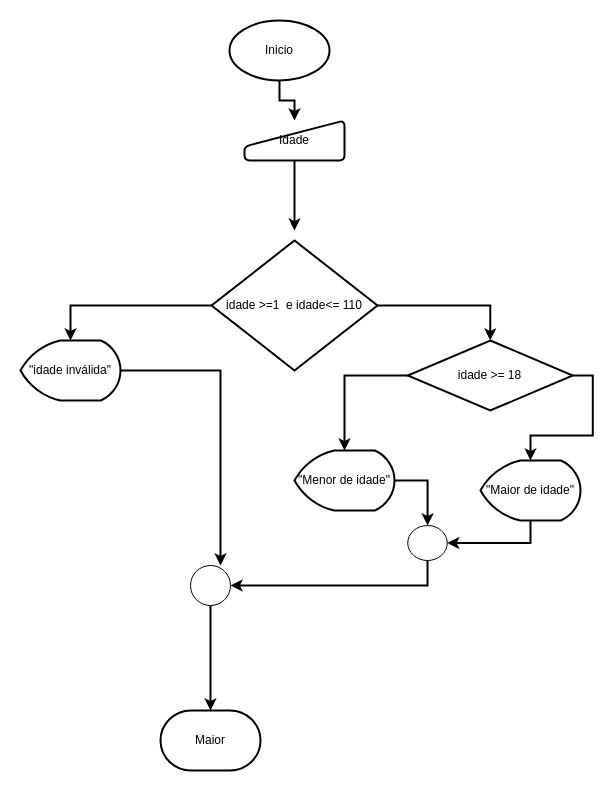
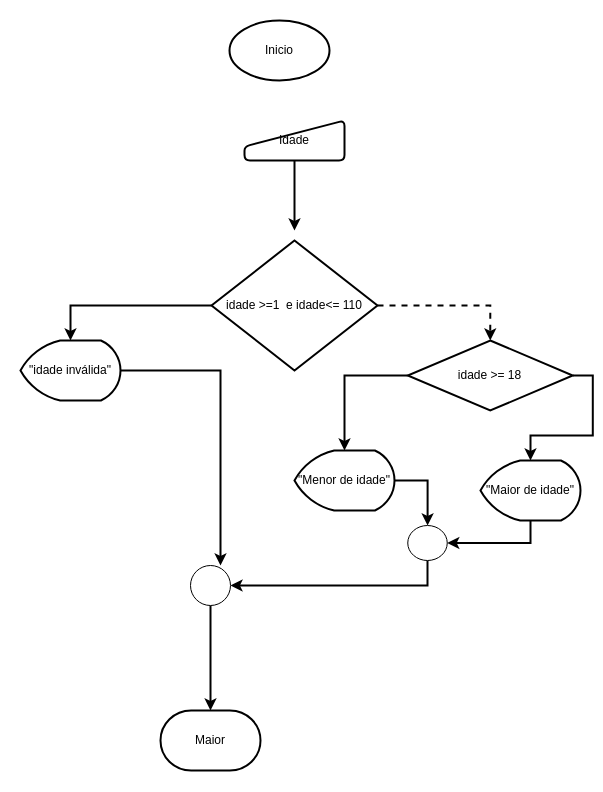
(283, 101) -> none
(446, 306) -> (446, 306)
